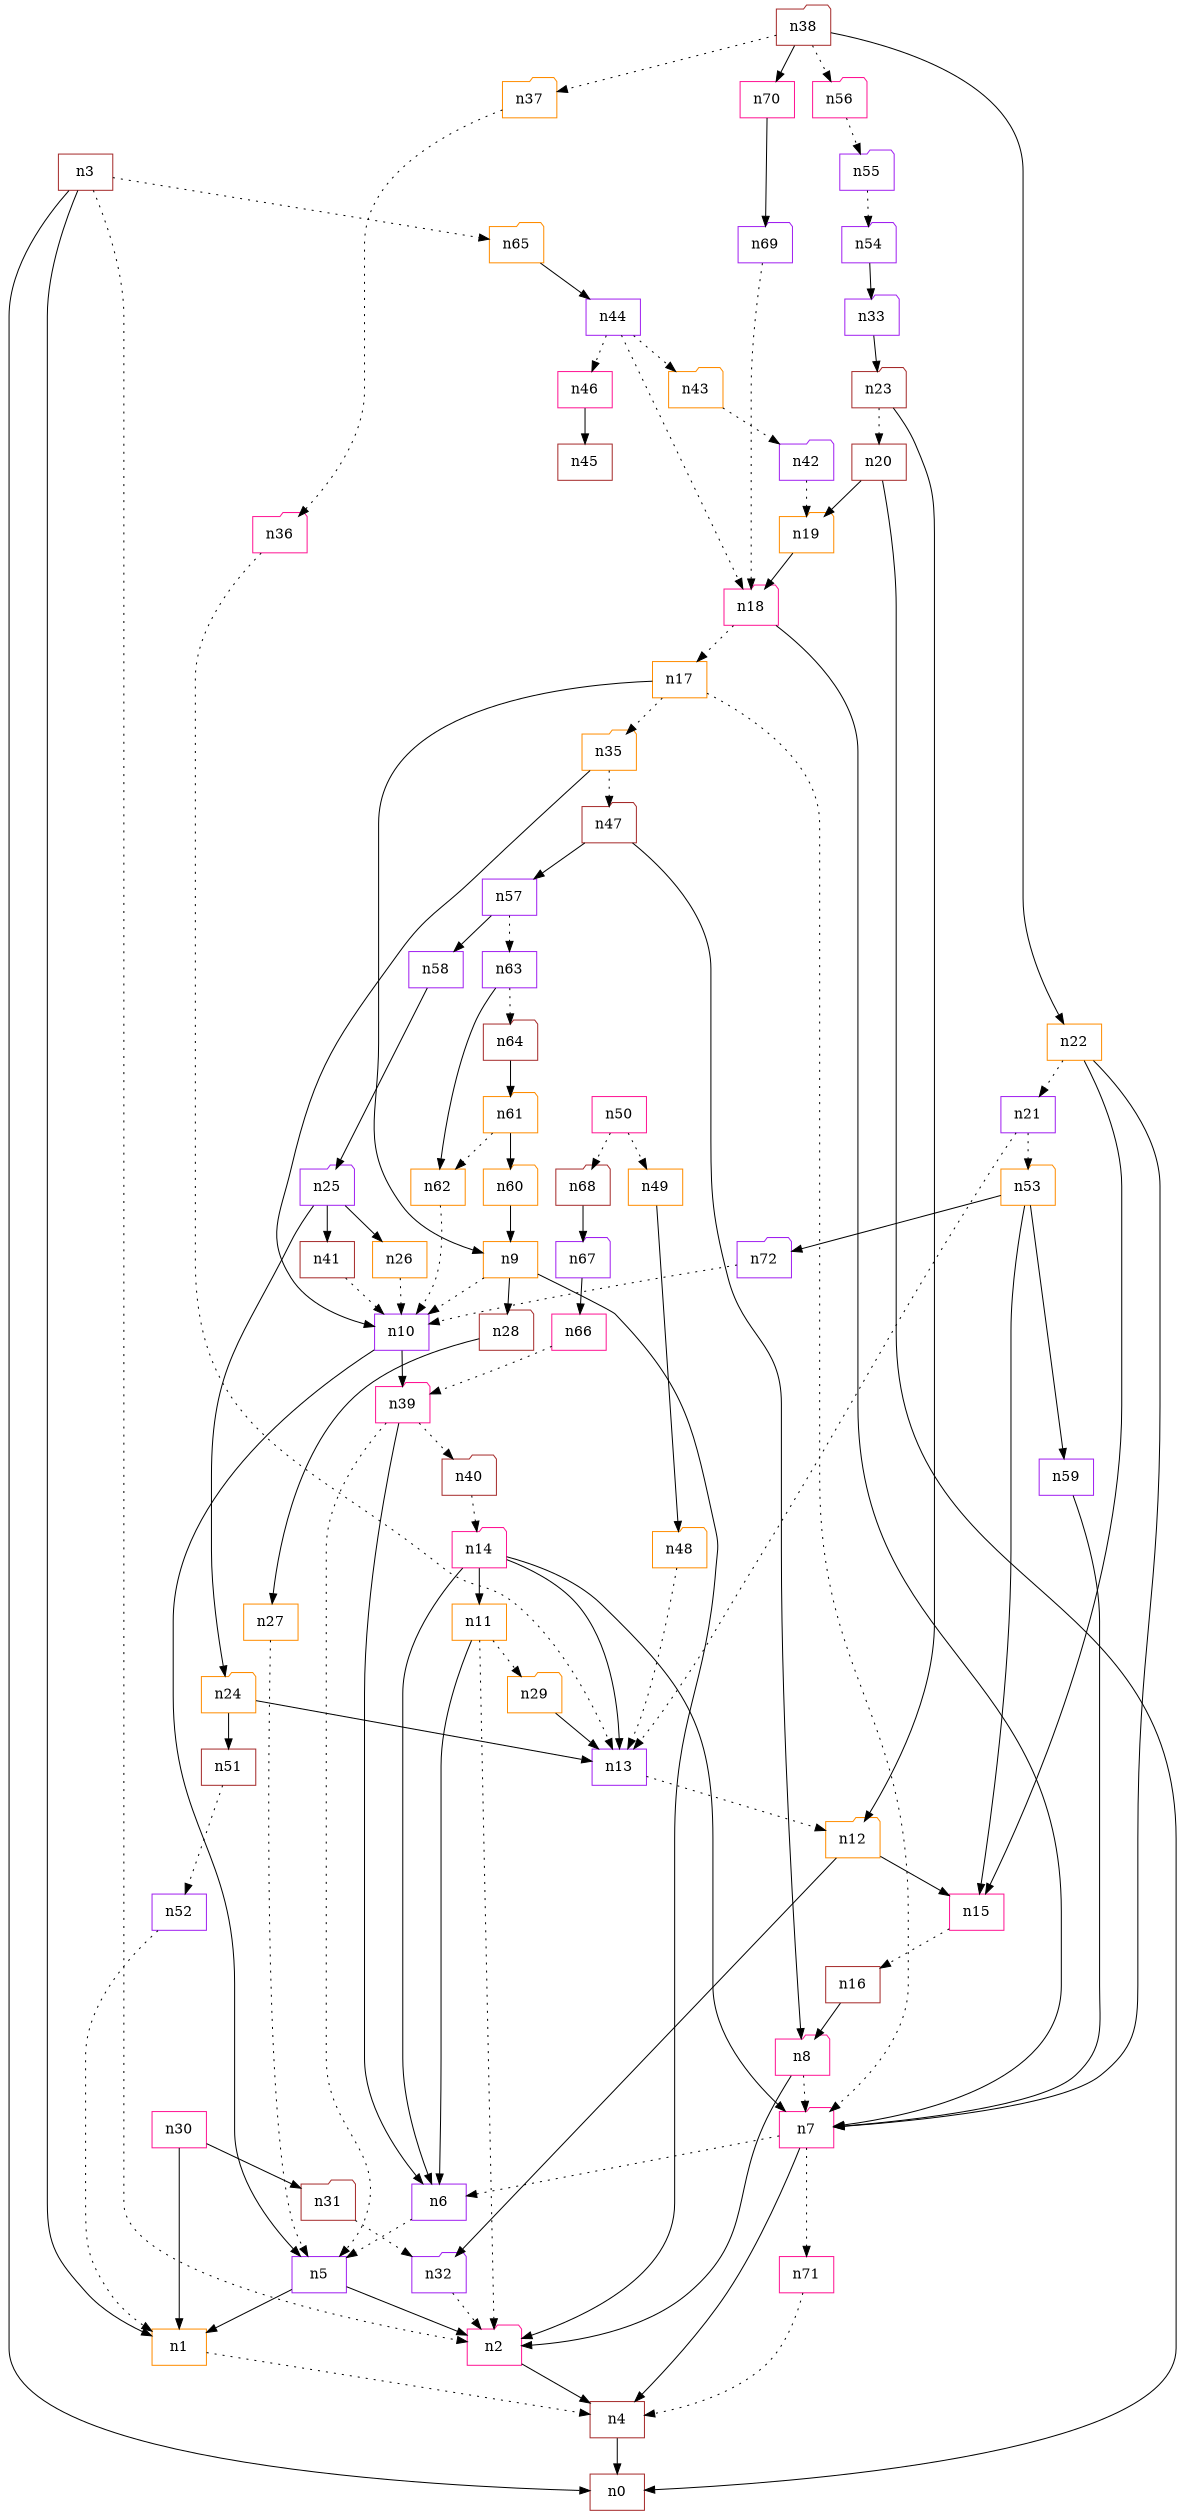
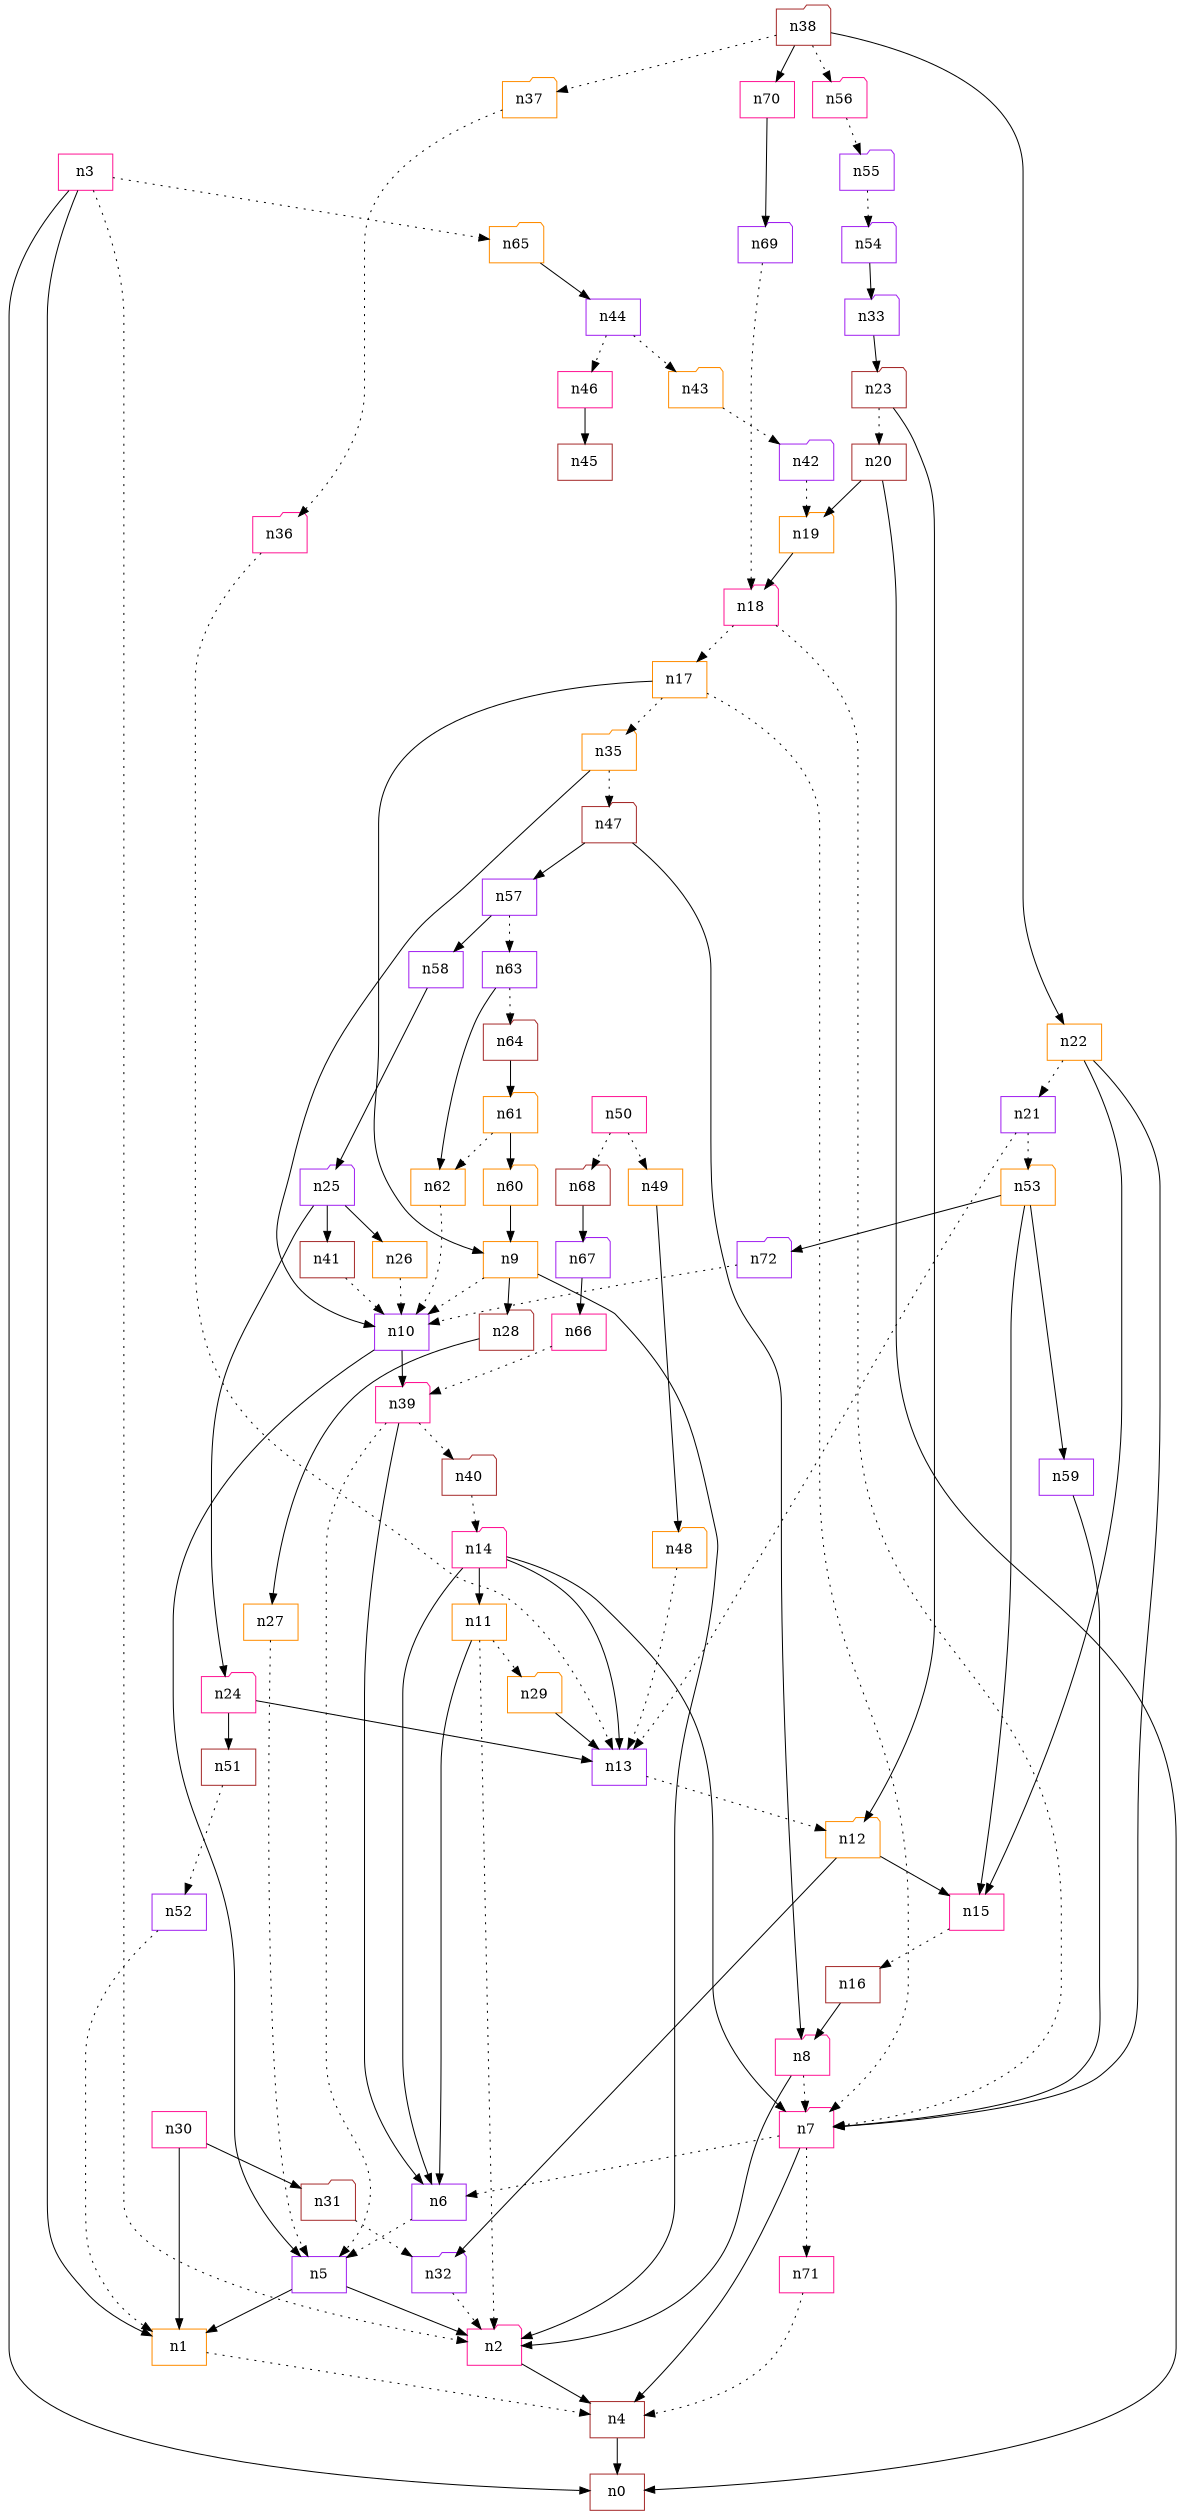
(86, 172) -> (86, 172)
(680, 457) -> none
(863, 1456) -> (863, 1456)
(229, 1695) -> (229, 1695)
